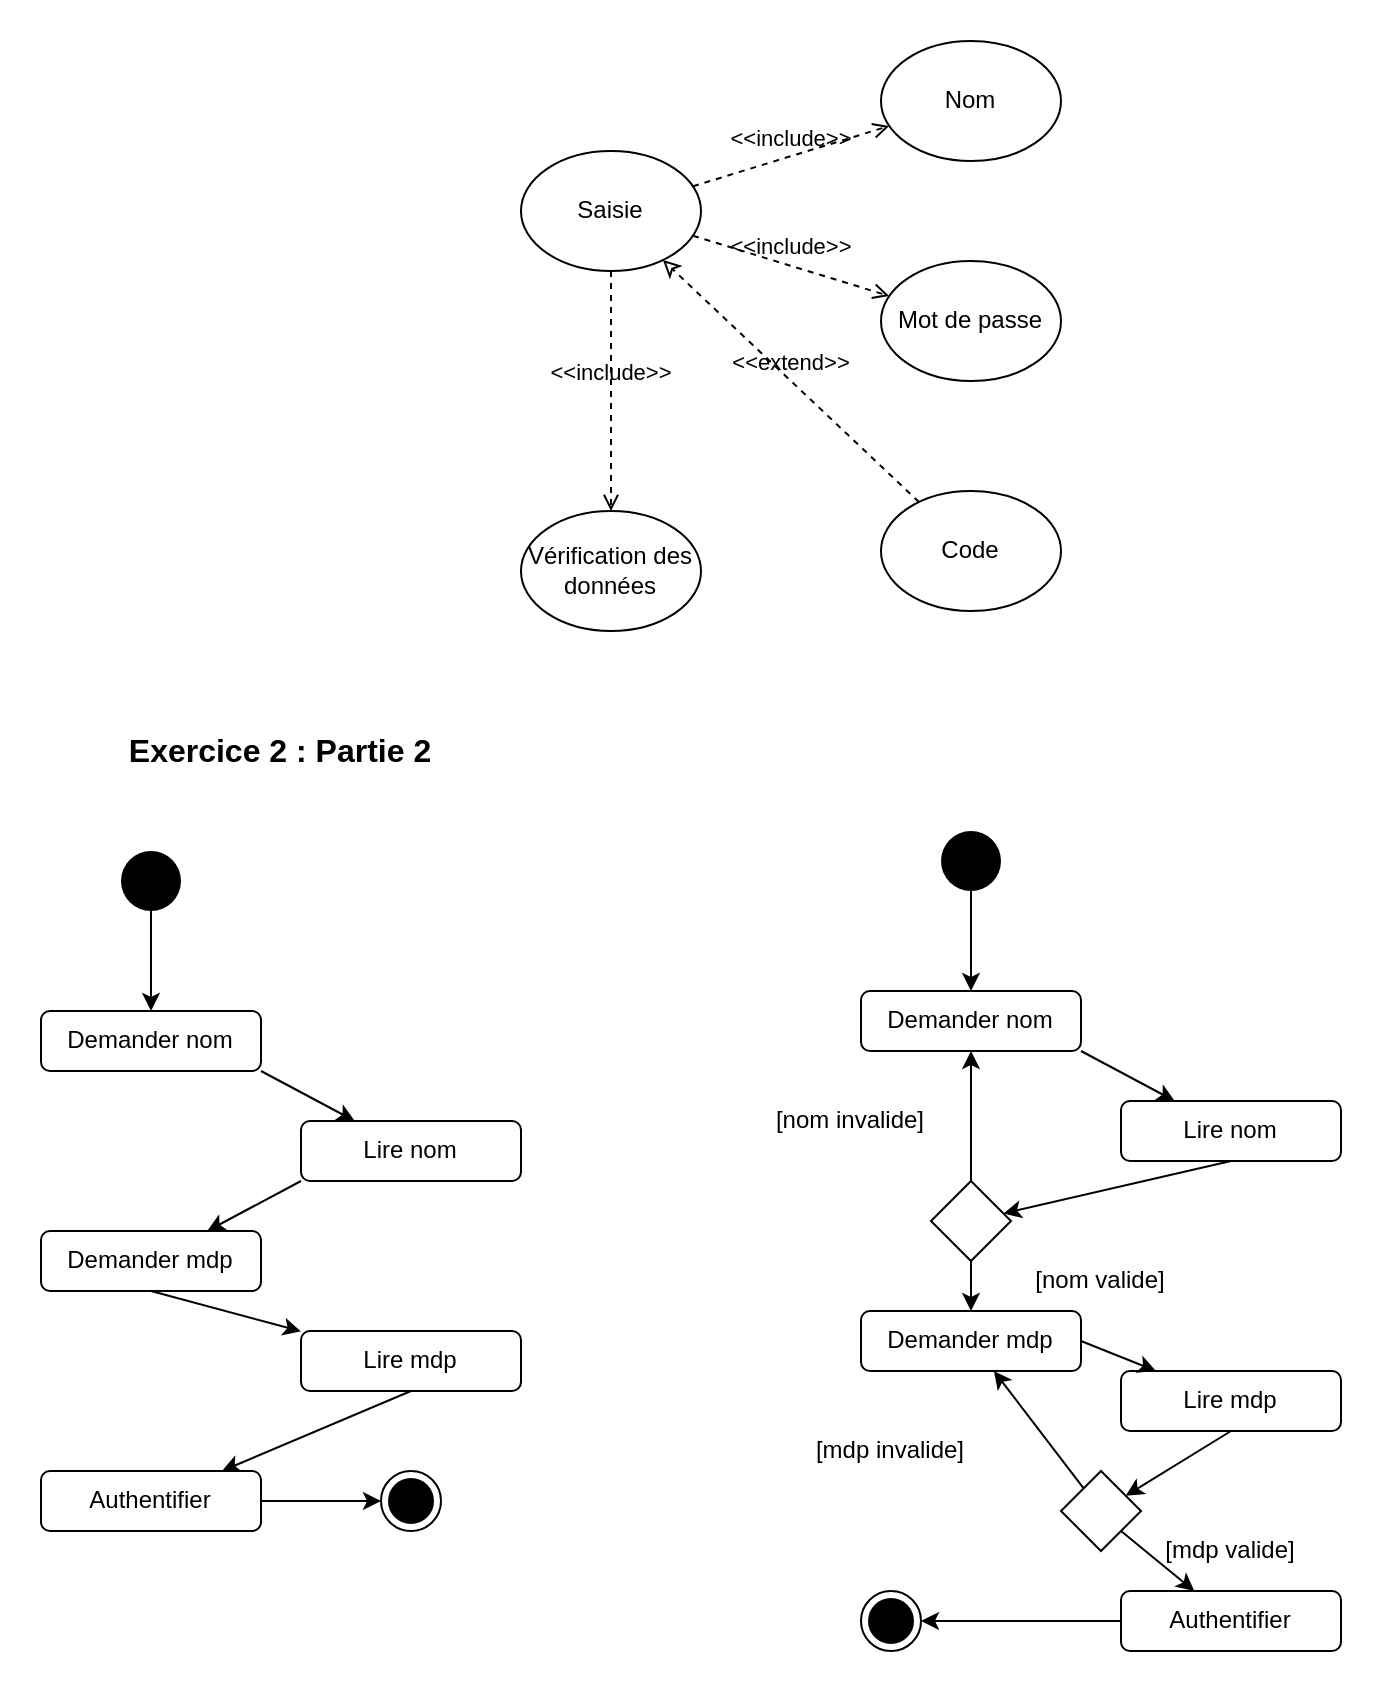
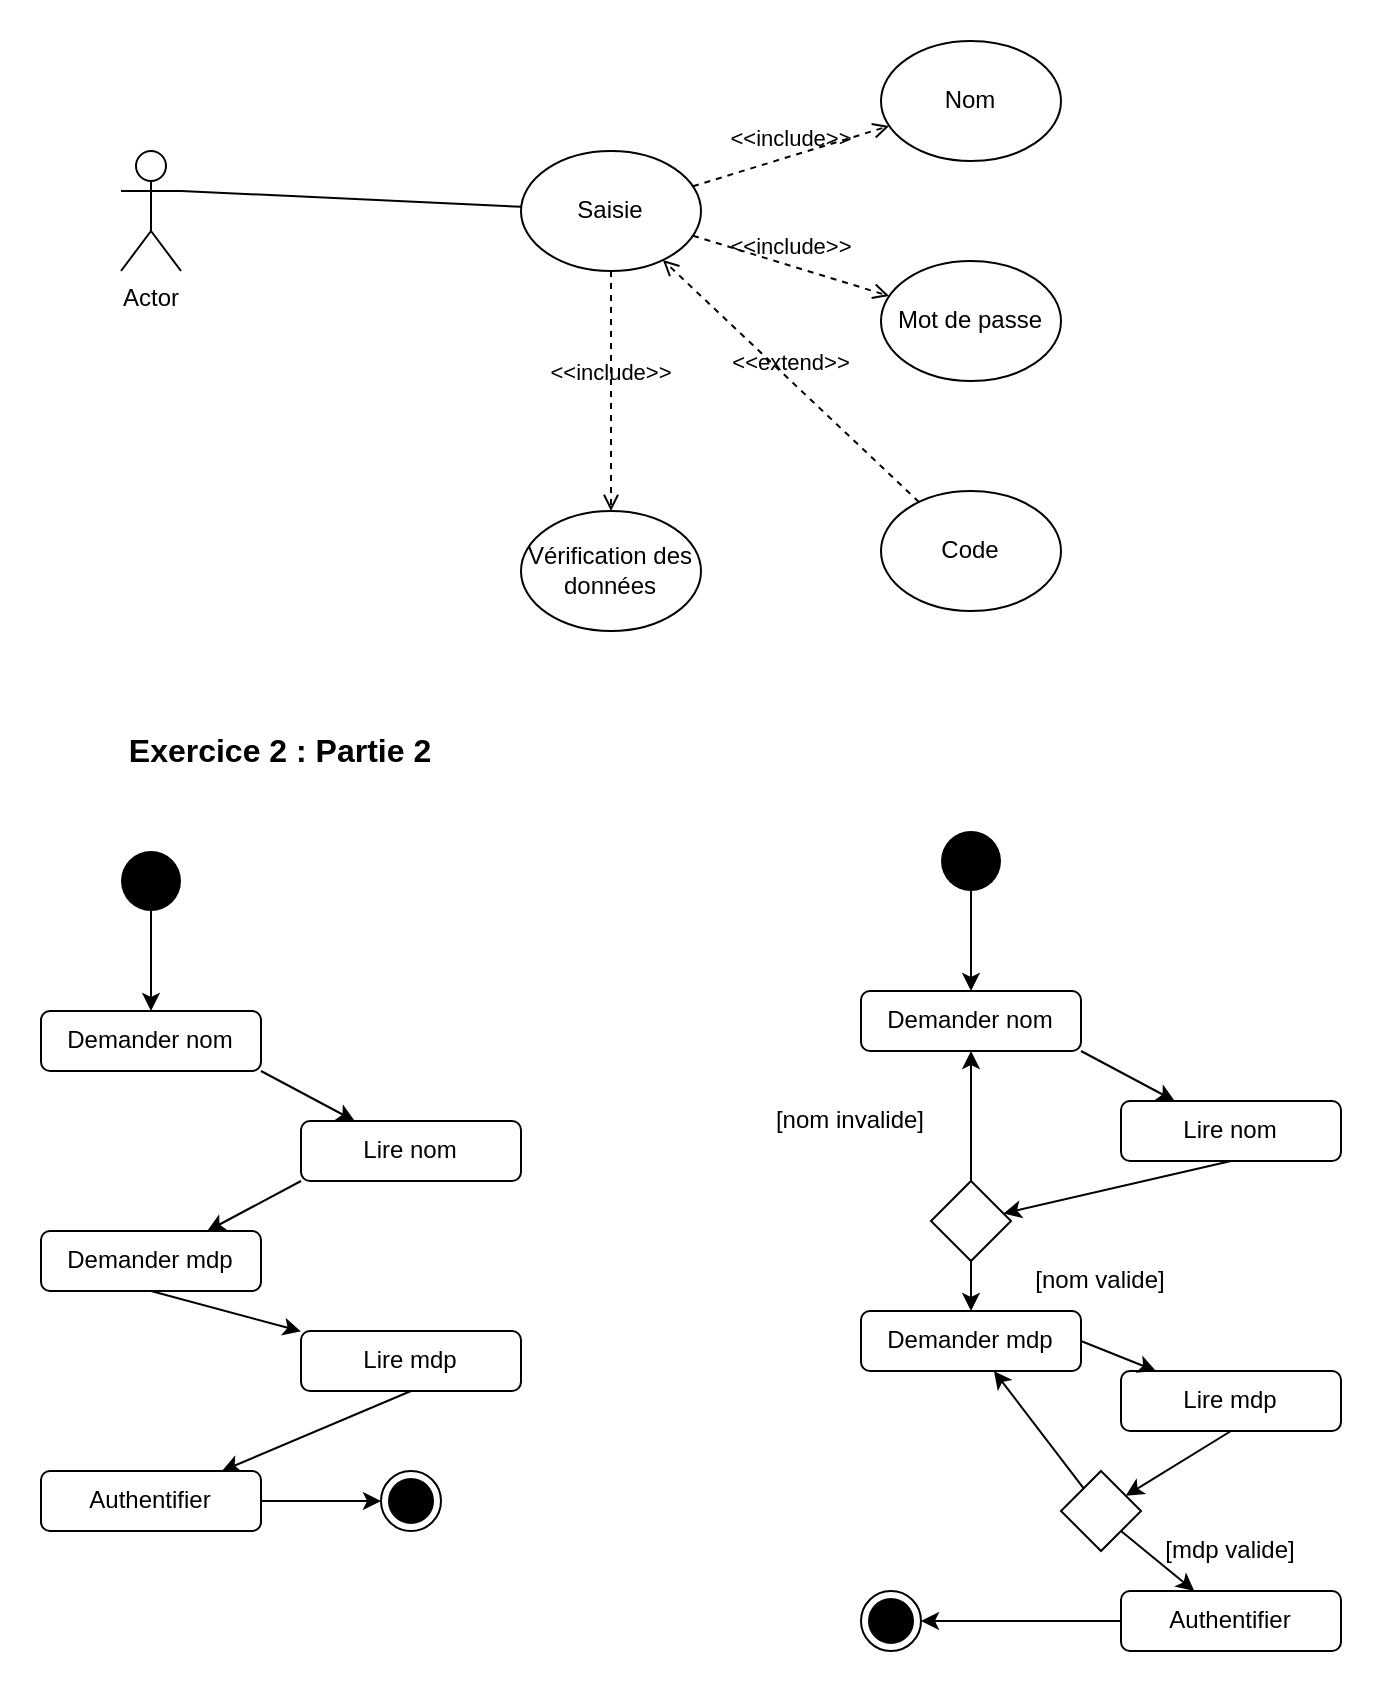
none -> (352, 199)
none -> (151, 211)
(673, 269) -> (671, 268)
(891, 1451) -> none
